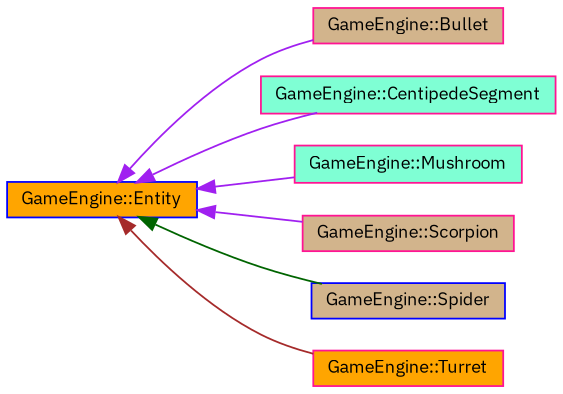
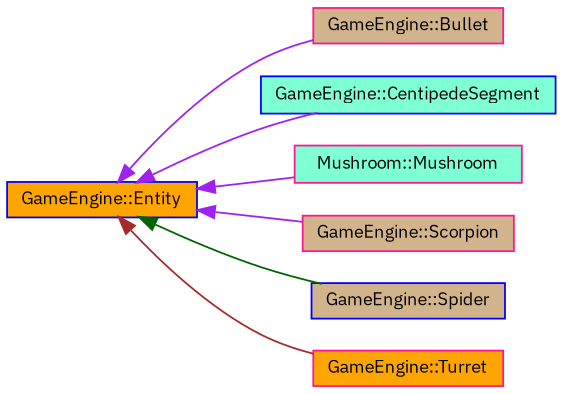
(408, 95) -> (408, 95)
(408, 164) -> (408, 164)
